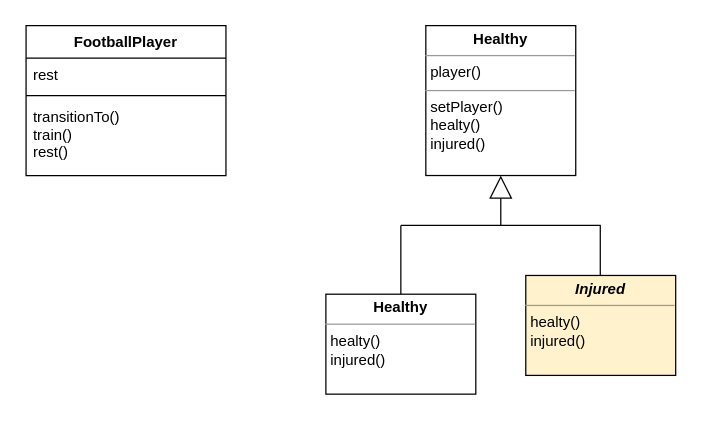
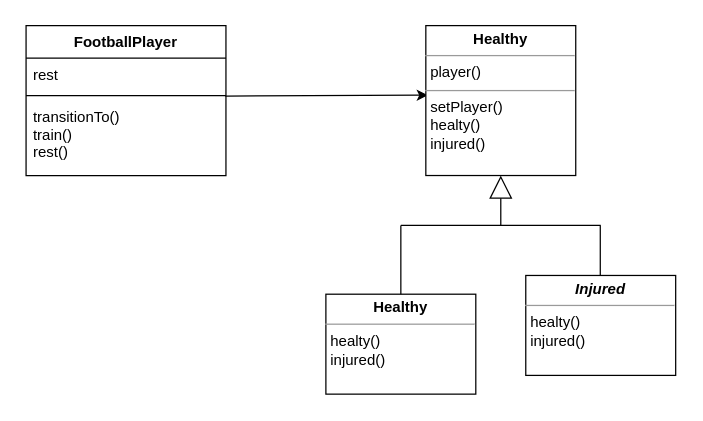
none -> (323, 96)
(601, 326) -> (601, 326)
